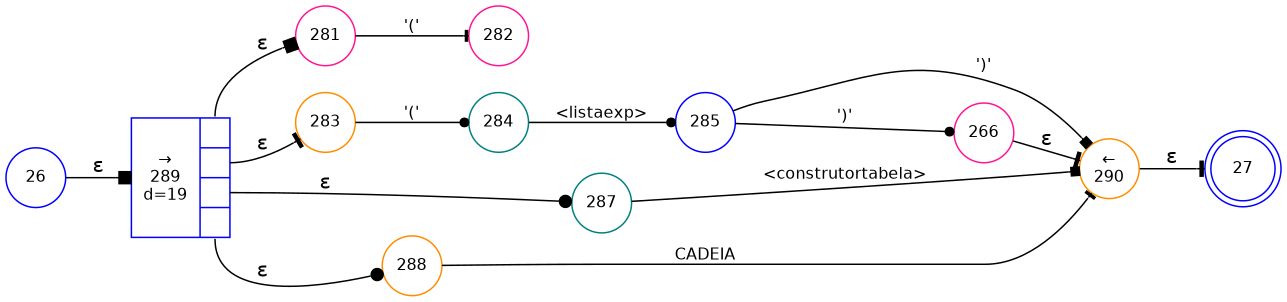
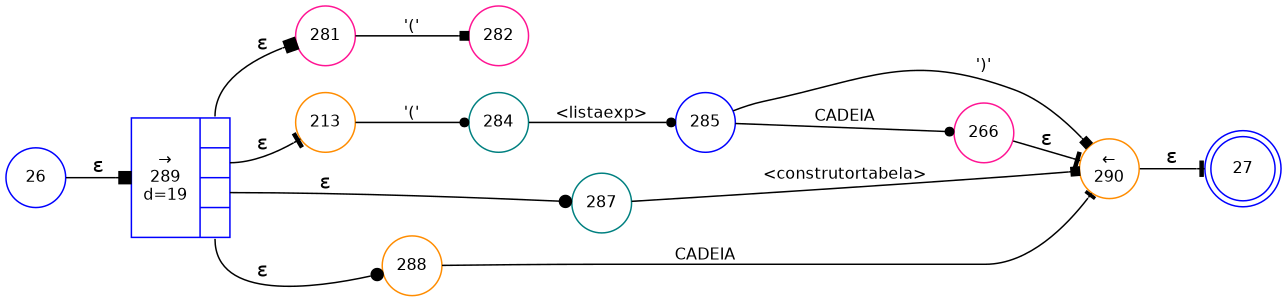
(409, 36) -> (407, 36)
(845, 116) -> (845, 116)
(325, 122) -> (325, 122)
